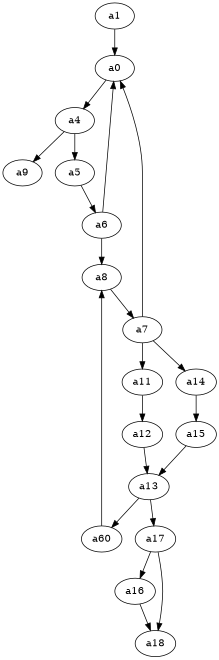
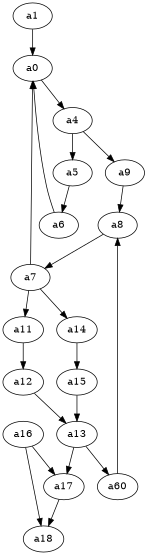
(102, 248) -> (122, 195)
(147, 562) -> (41, 458)
